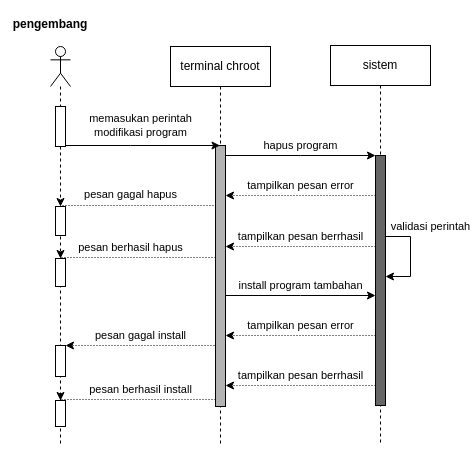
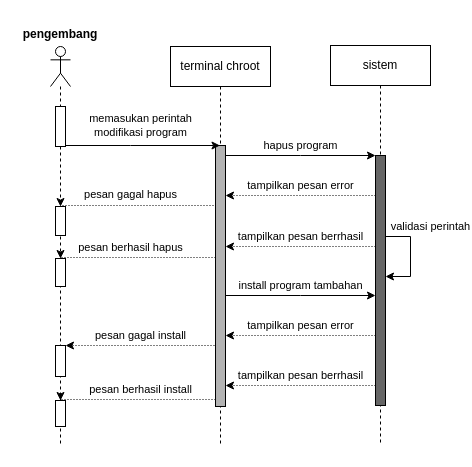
(51, 24) -> (61, 34)
